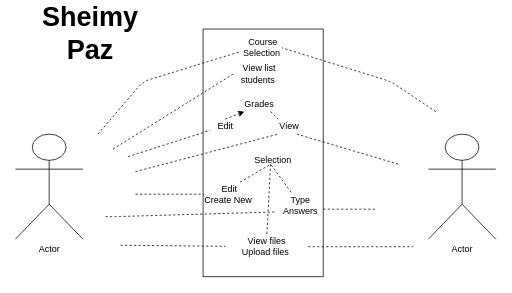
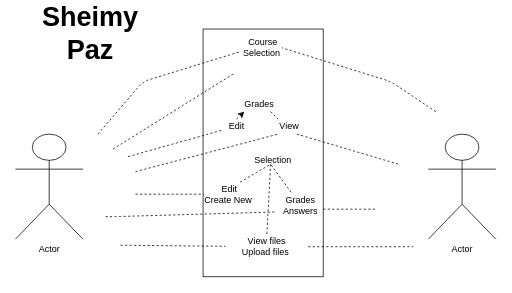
(259, 74) -> none
(225, 126) -> (236, 126)
(300, 205) -> (300, 205)
